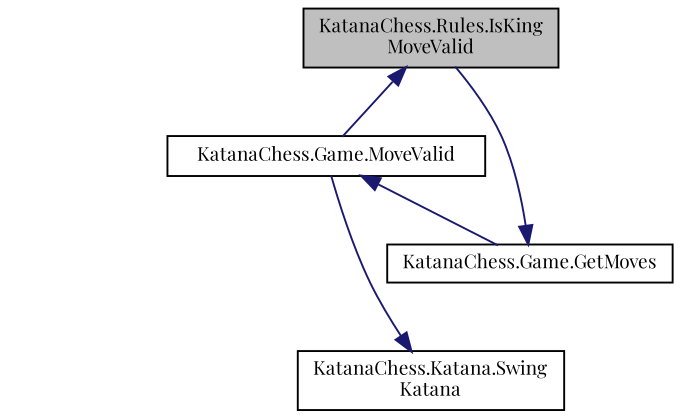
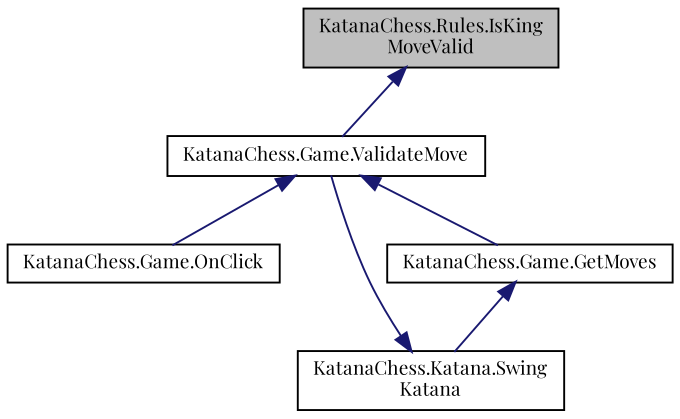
(503, 140) -> (479, 324)
(326, 156) -> (326, 156)
none -> (144, 264)
